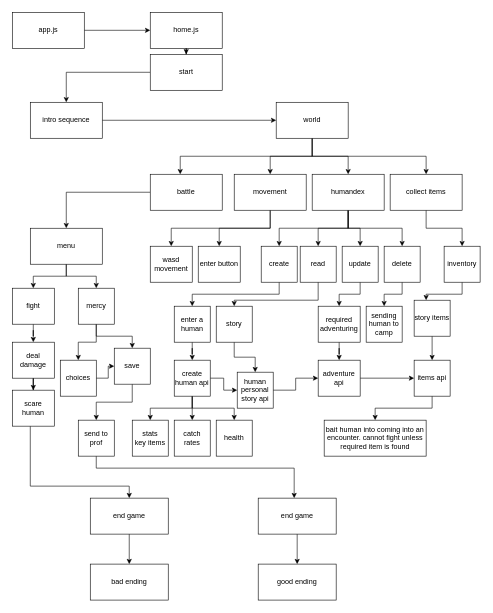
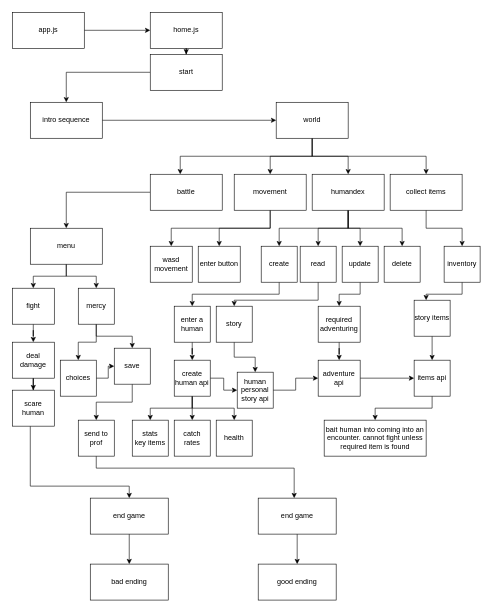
(384, 296) -> none
(384, 324) -> none
